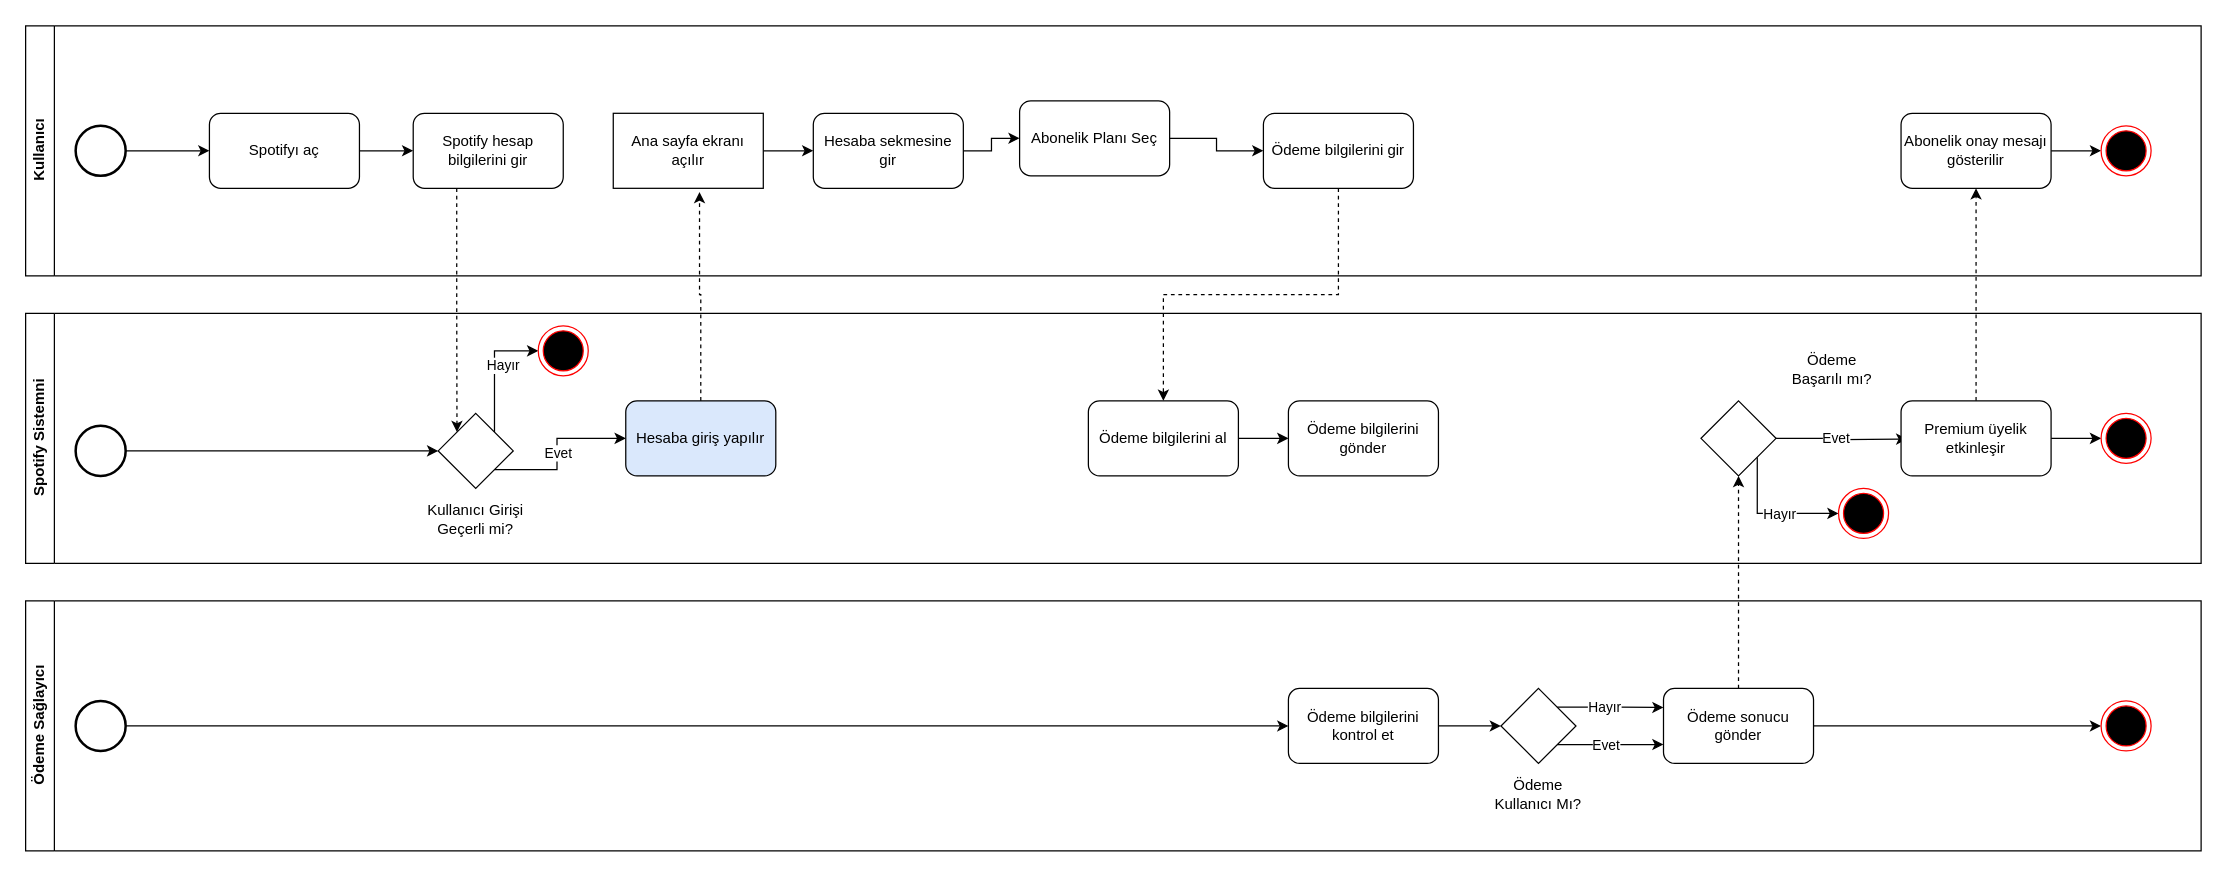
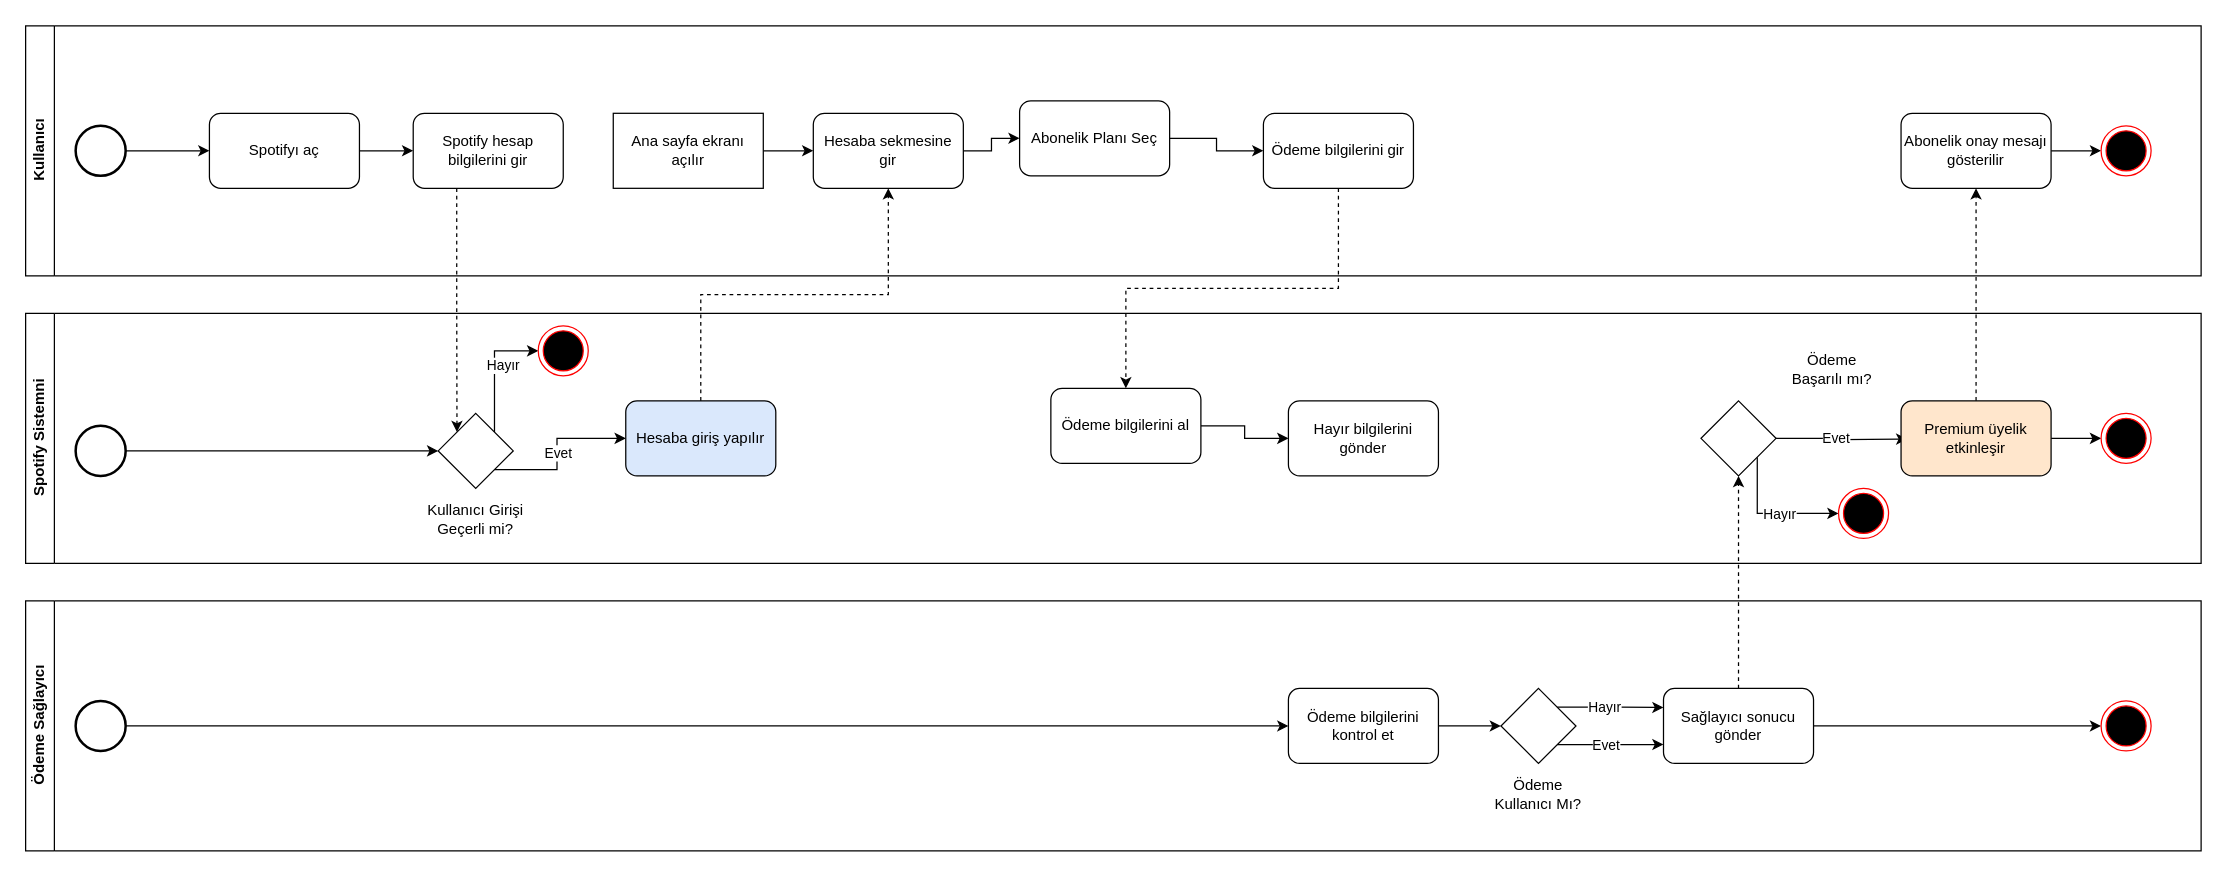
(699, 249) -> (842, 294)
(1163, 438) -> (1126, 426)
(1363, 438) -> (1363, 438)
(1976, 438) -> (1976, 438)
(1738, 726) -> (1738, 726)
